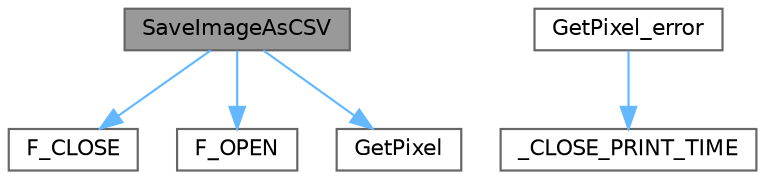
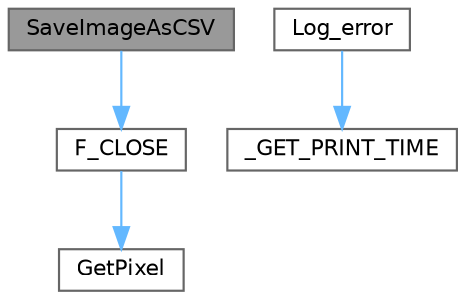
(629, 30) -> (342, 30)
(309, 83) -> (121, 199)
(237, 150) -> none
(629, 150) -> (342, 150)
